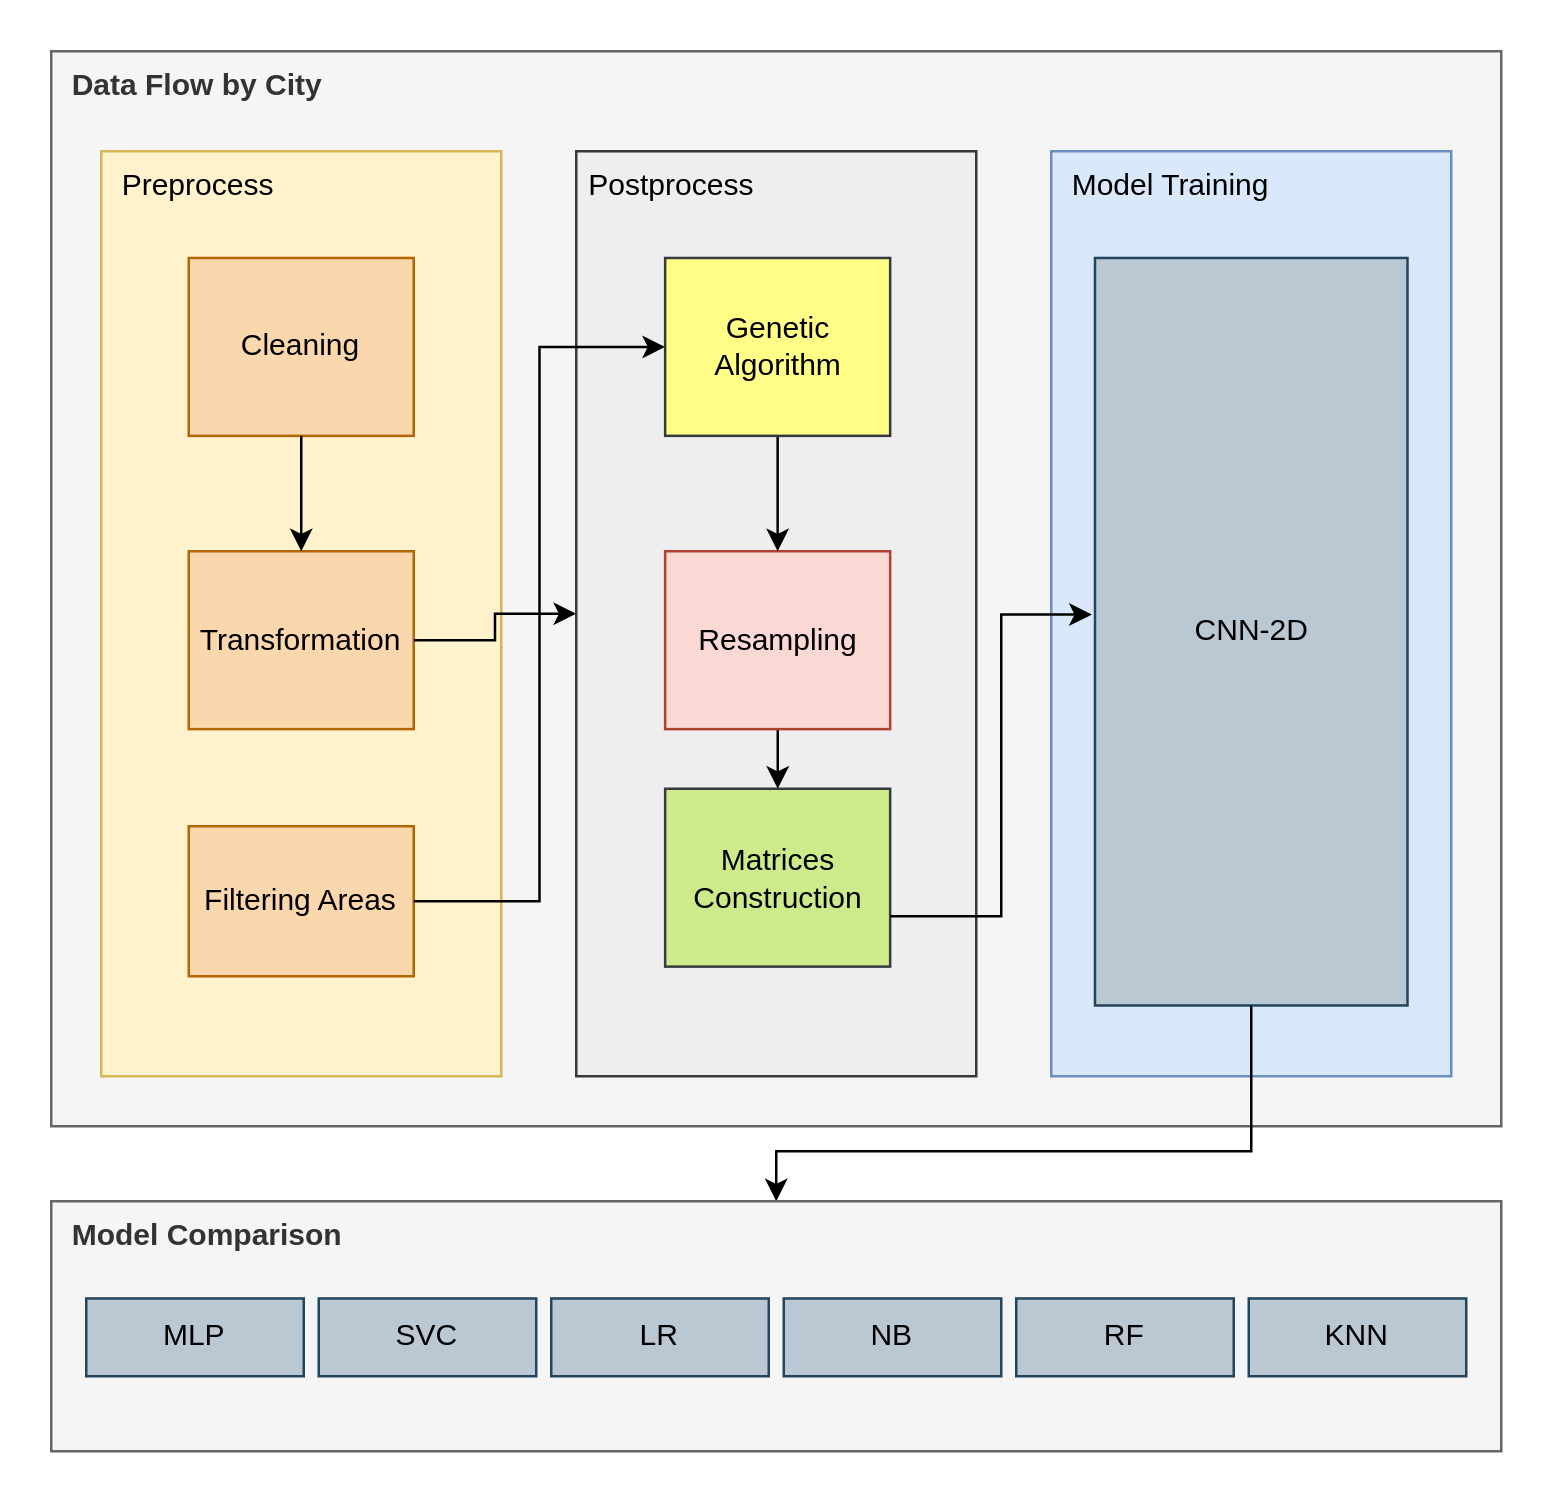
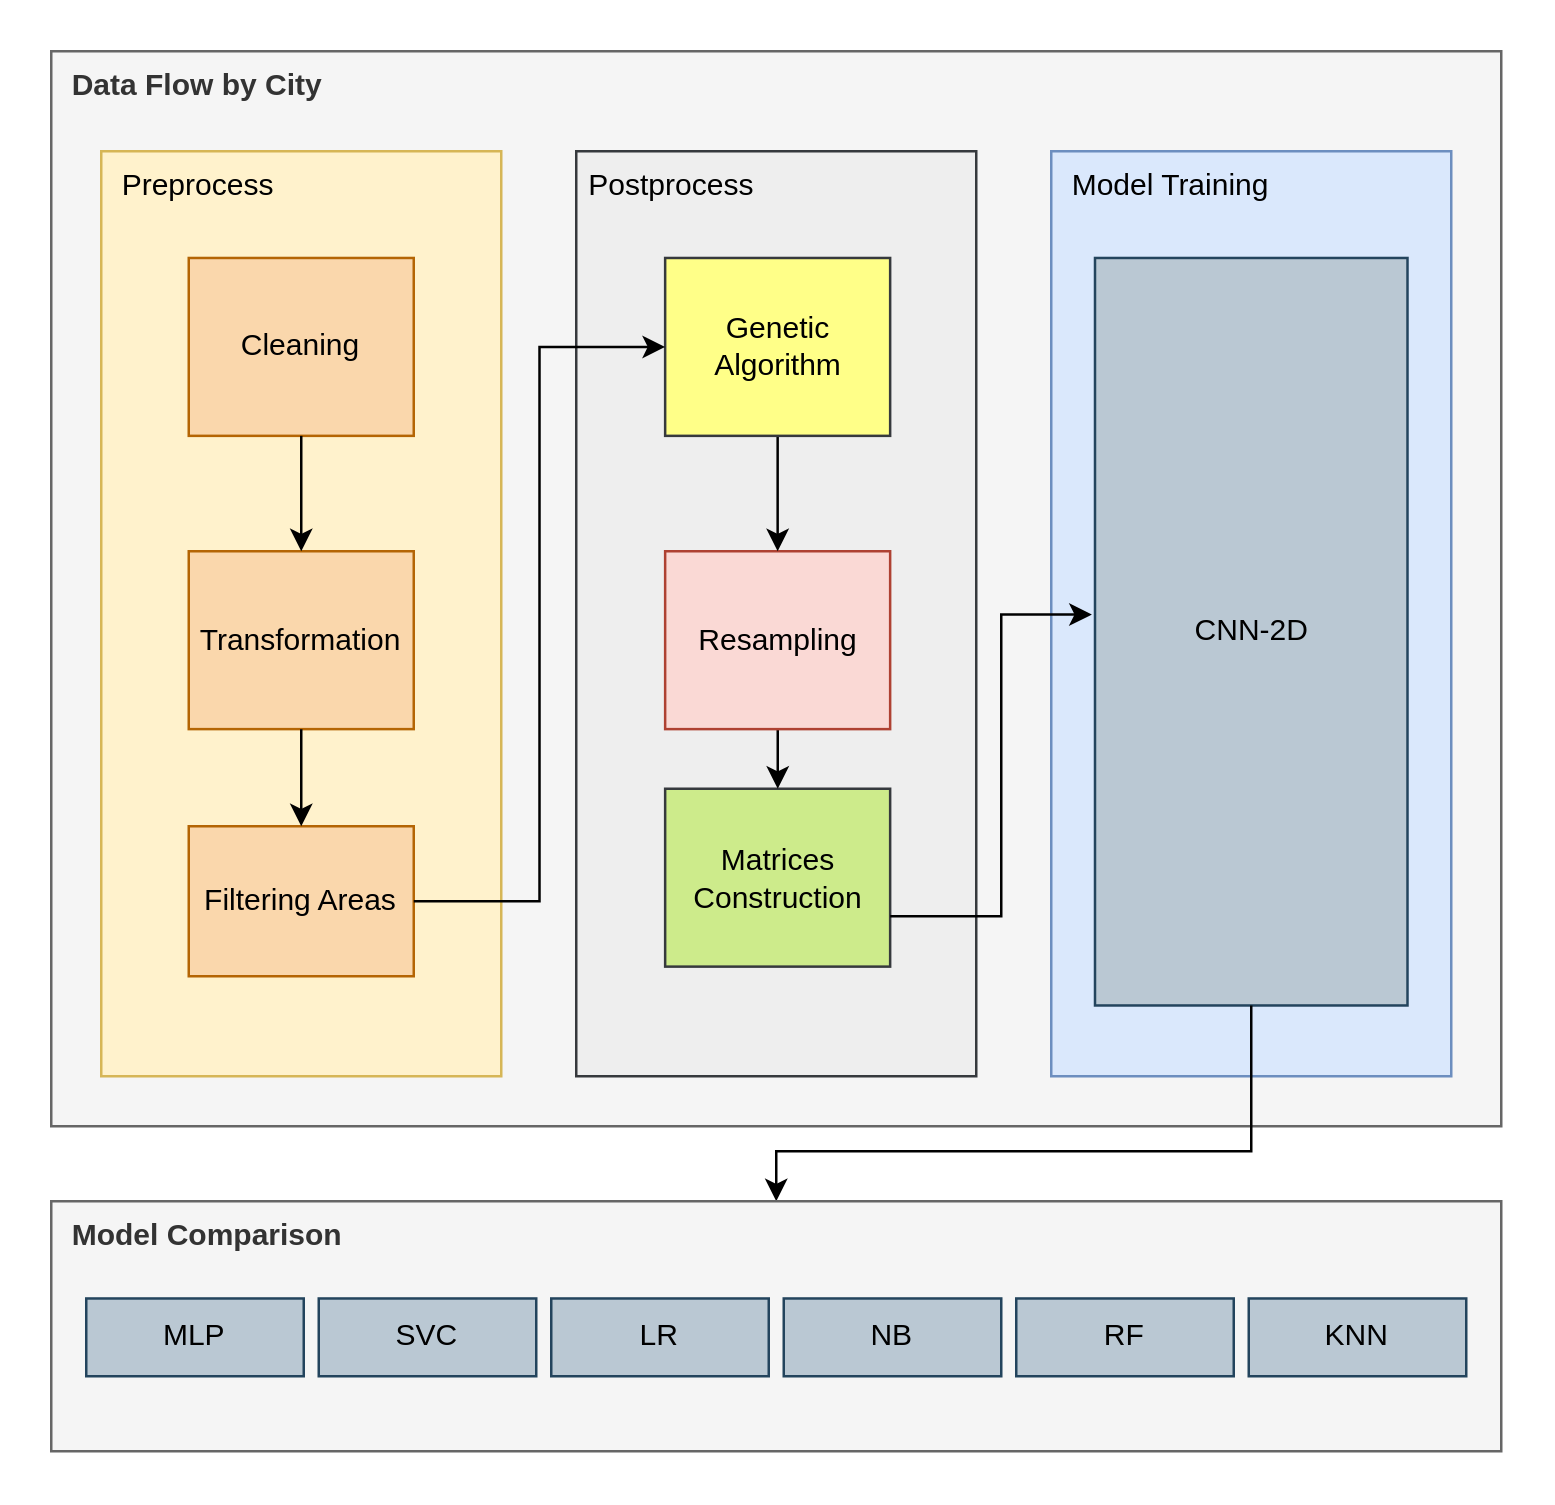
(487, 640) -> (301, 772)
